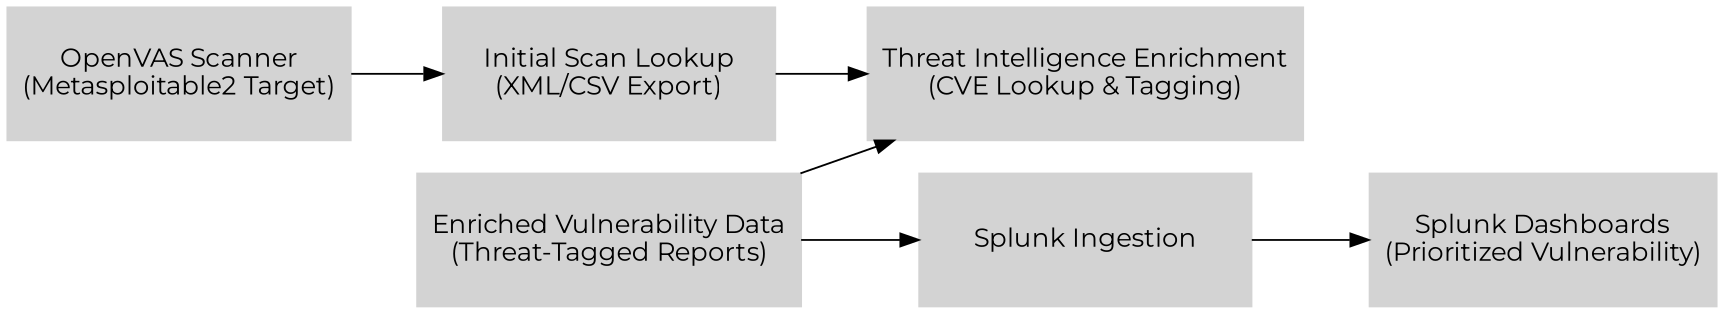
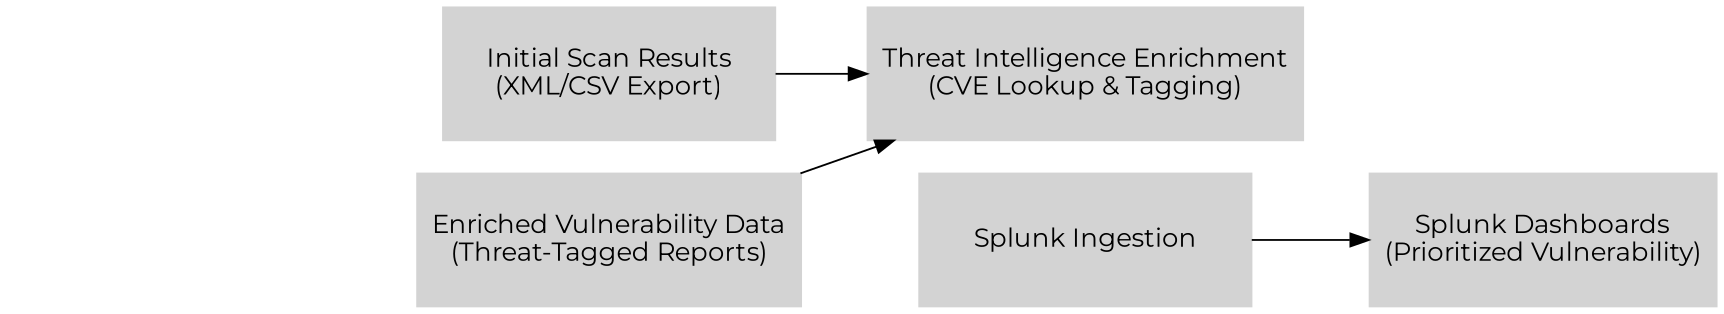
(179, 74) -> none
(609, 74) -> (609, 74)
(851, 240) -> none
